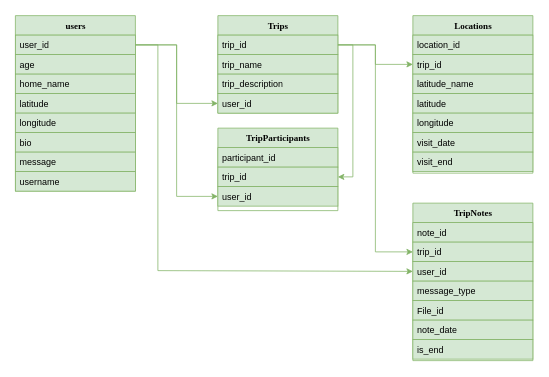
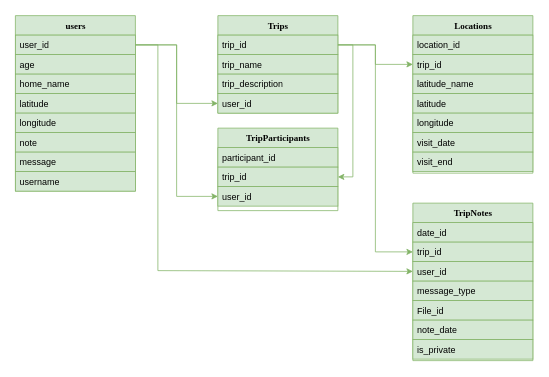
(26, 143) -> (30, 143)
(434, 233) -> (434, 233)
(431, 350) -> (440, 350)
